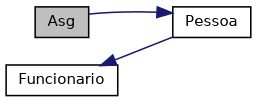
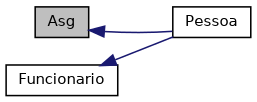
(123, 12) -> (139, 32)
